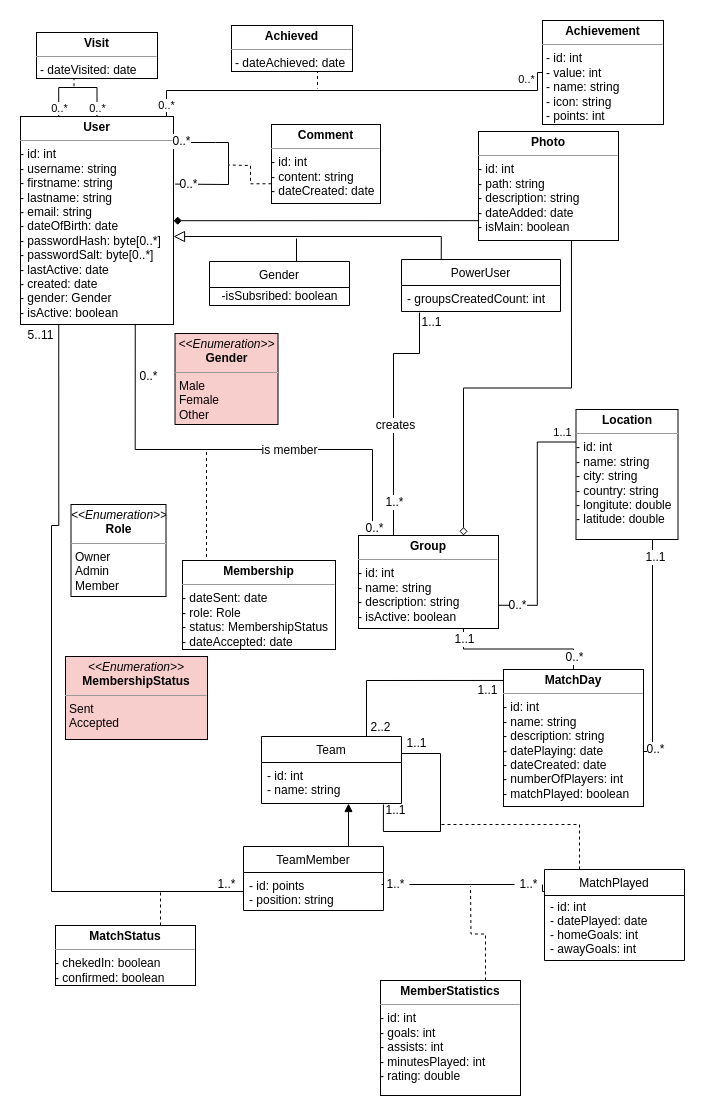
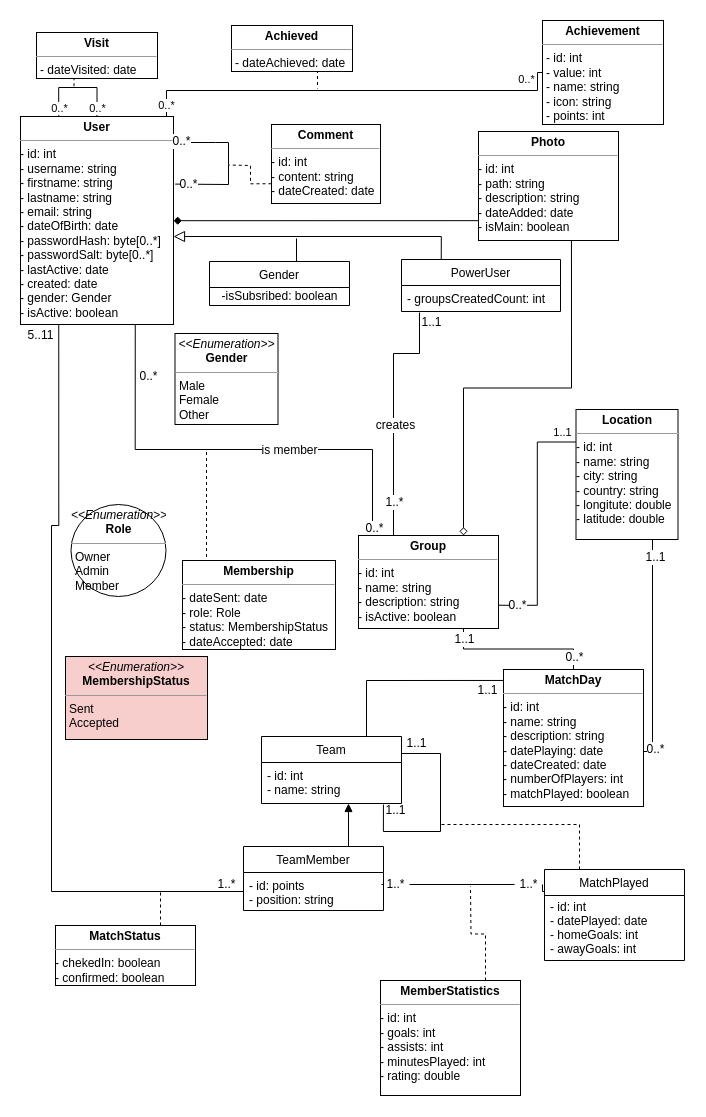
(227, 379) -> (227, 379)
(119, 551) -> (119, 551)
(381, 728) -> none
